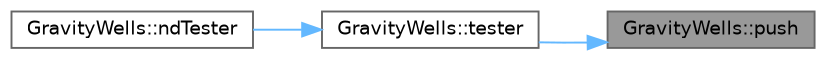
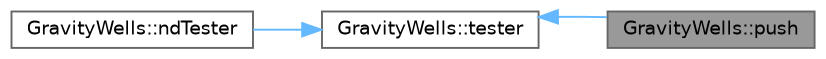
(563, 43) -> (583, 17)
